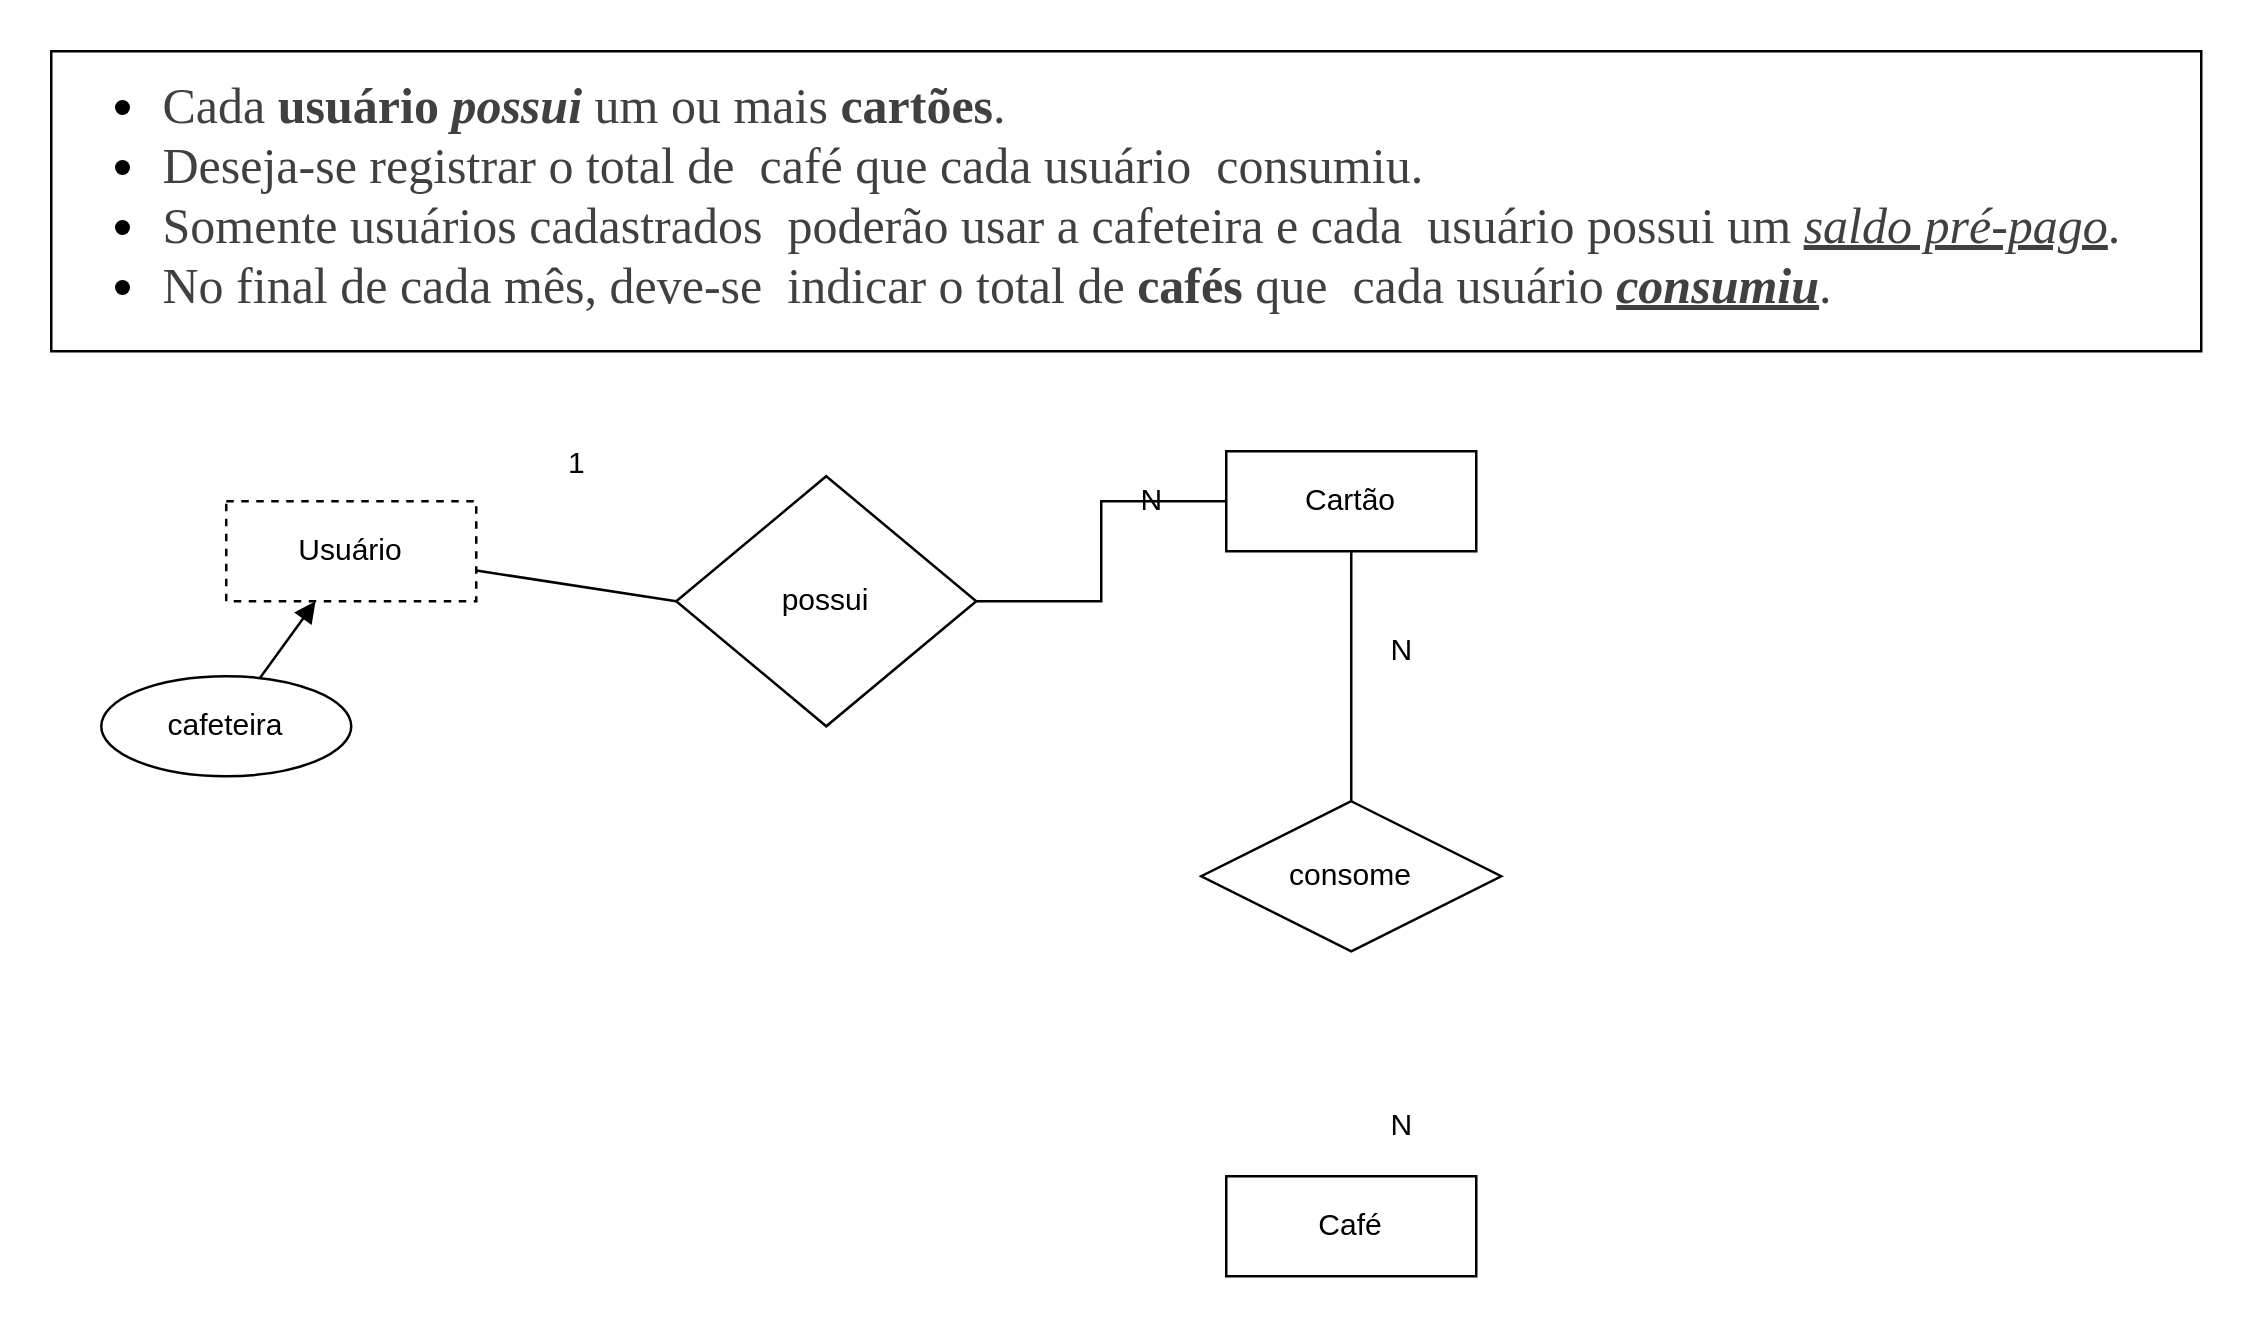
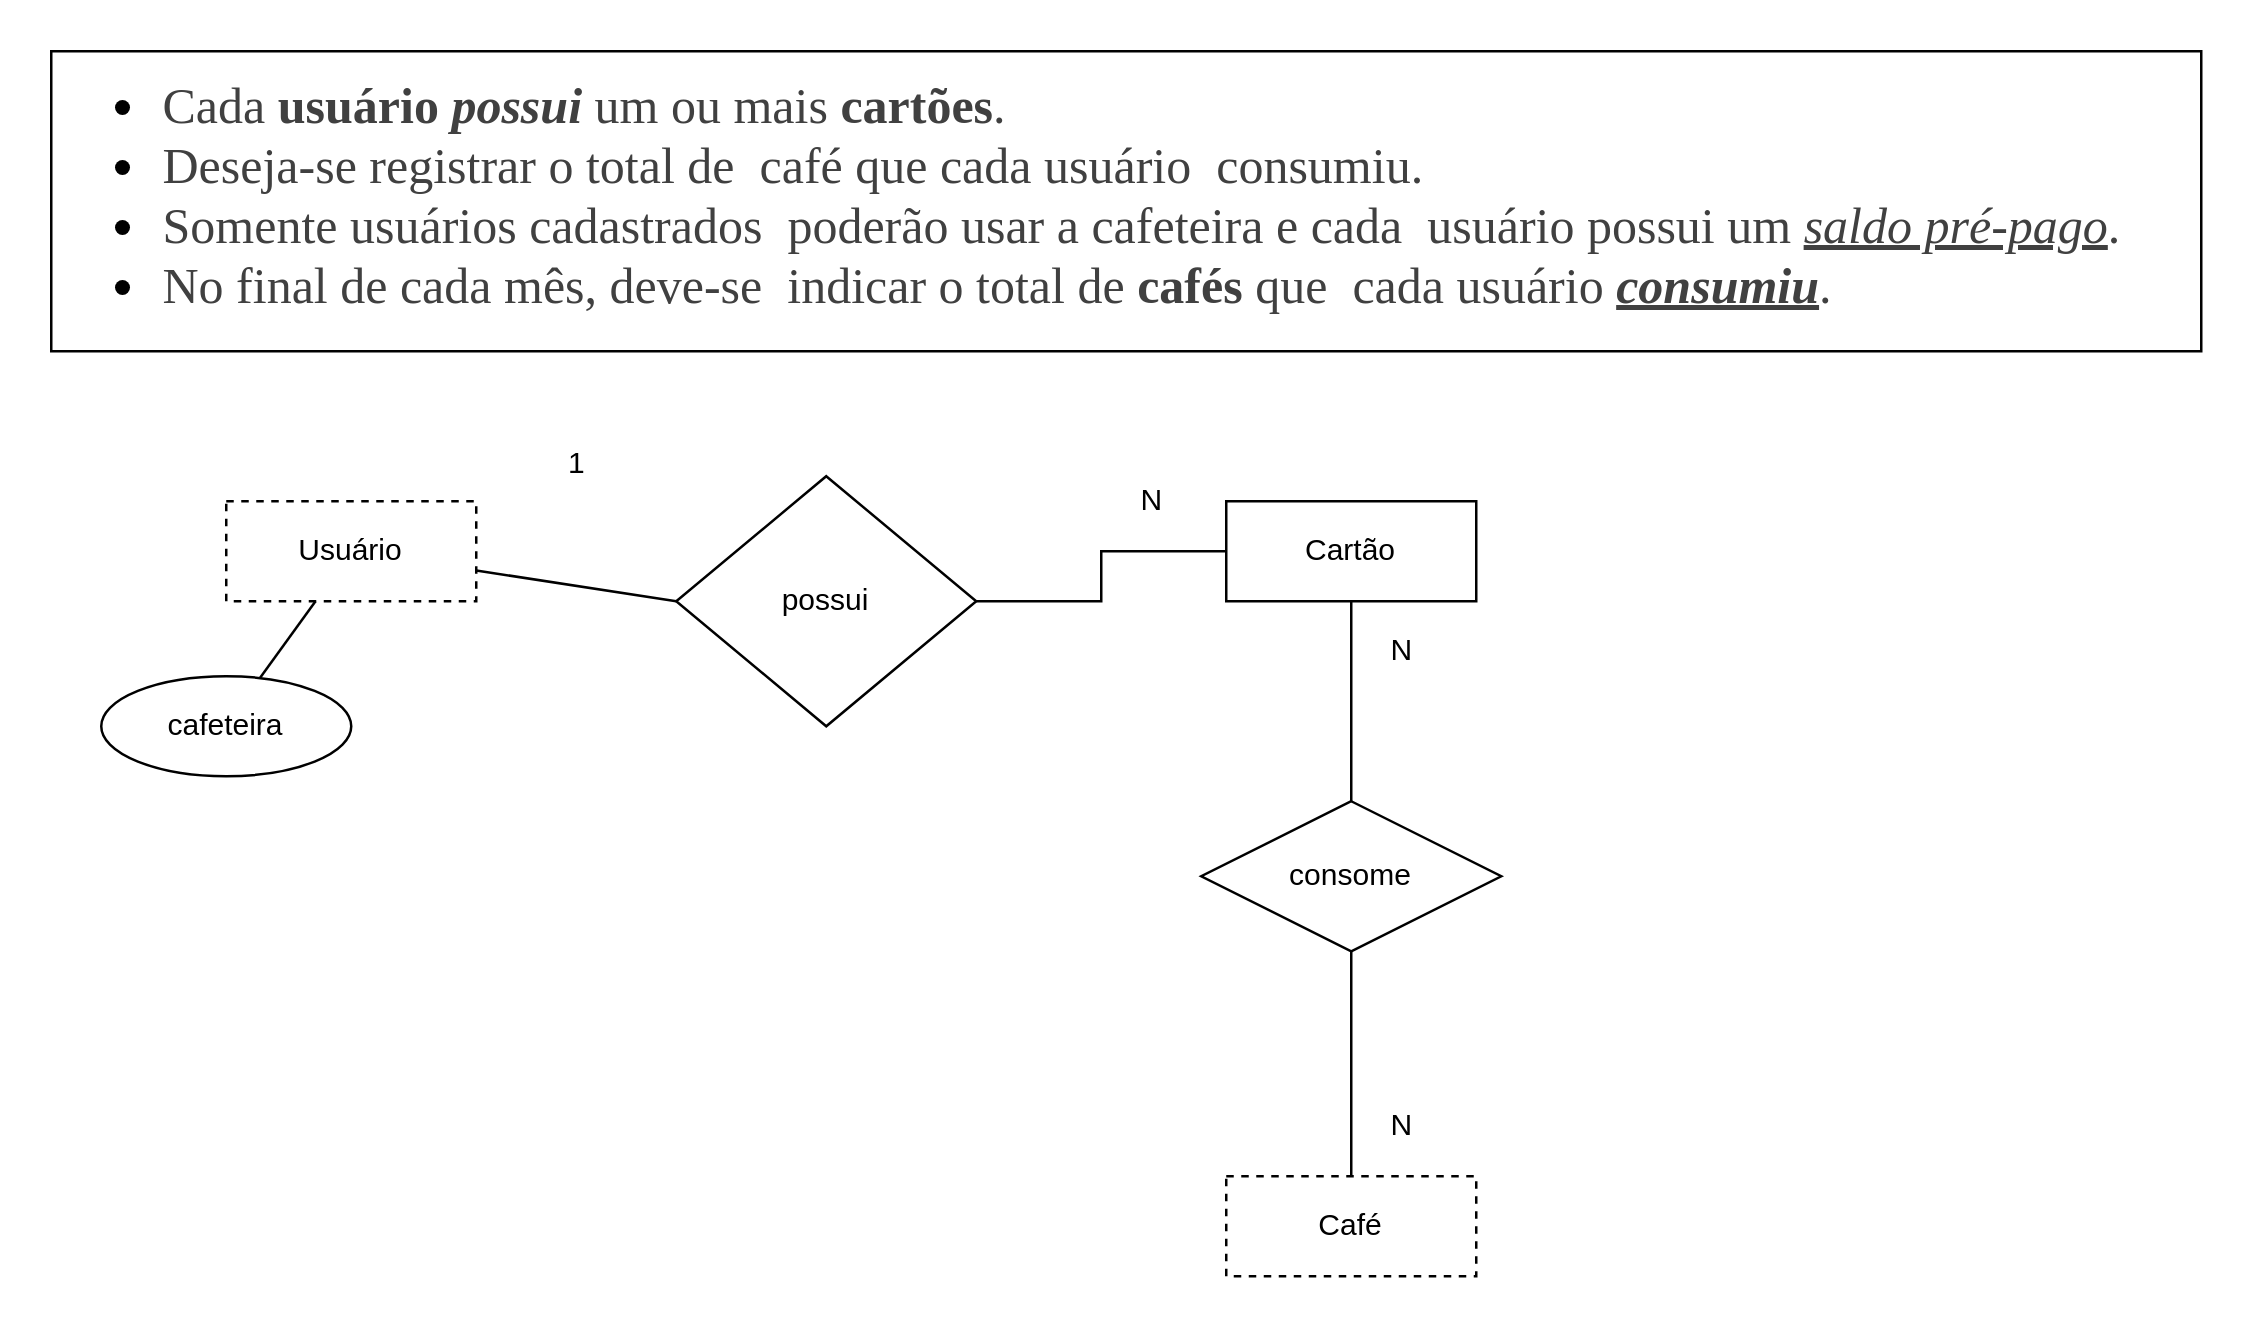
(1351, 501) -> (1351, 551)
(302, 619) -> (308, 612)
none -> (1351, 1063)
(1351, 1226) -> (1351, 1226)
